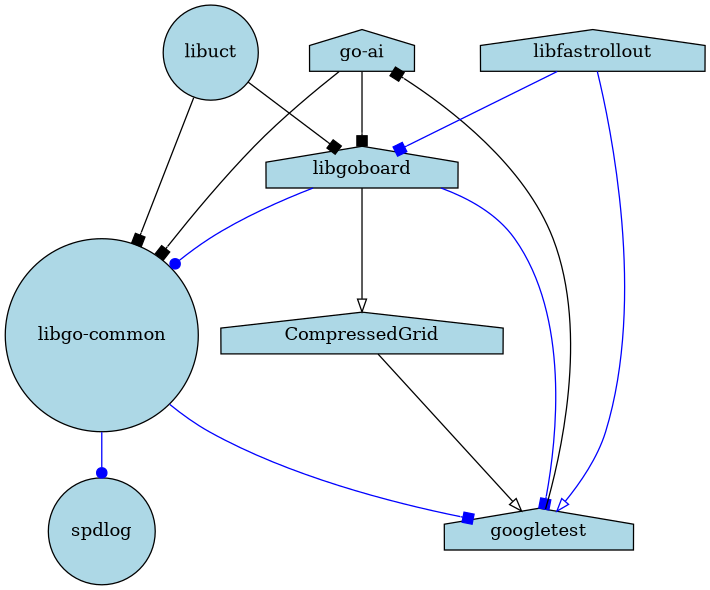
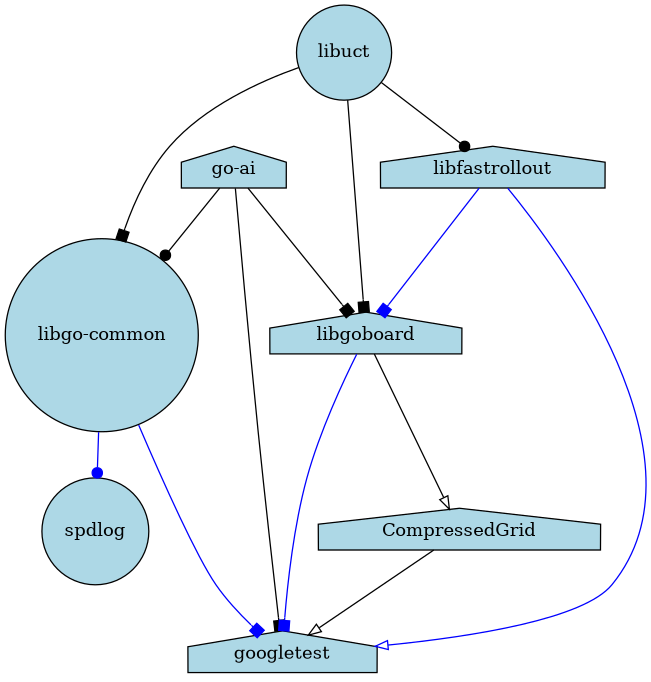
none -> (421, 113)
(248, 153) -> (194, 220)
(243, 219) -> none
(560, 264) -> (255, 403)
